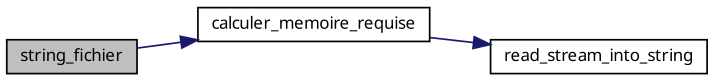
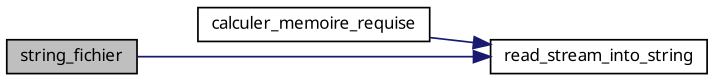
(159, 45) -> (305, 57)
